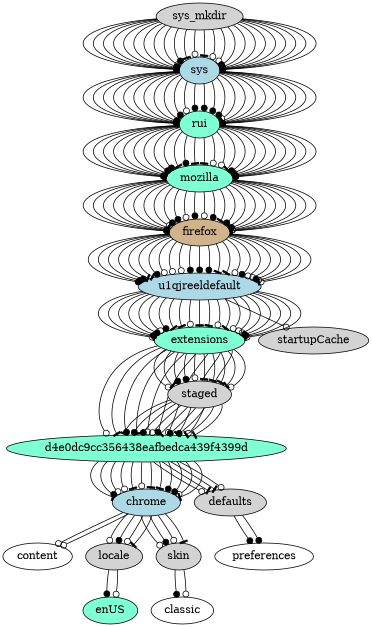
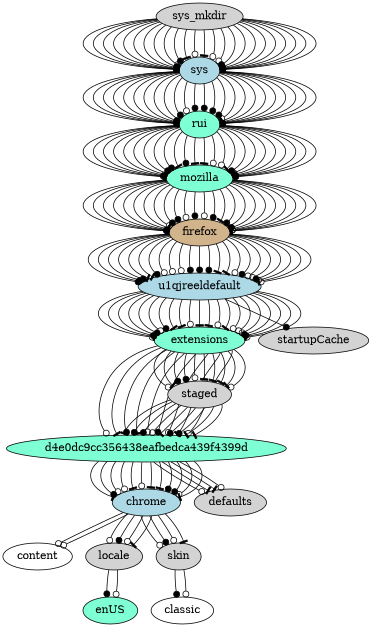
(256, 313) -> (256, 313)
(264, 556) -> none
